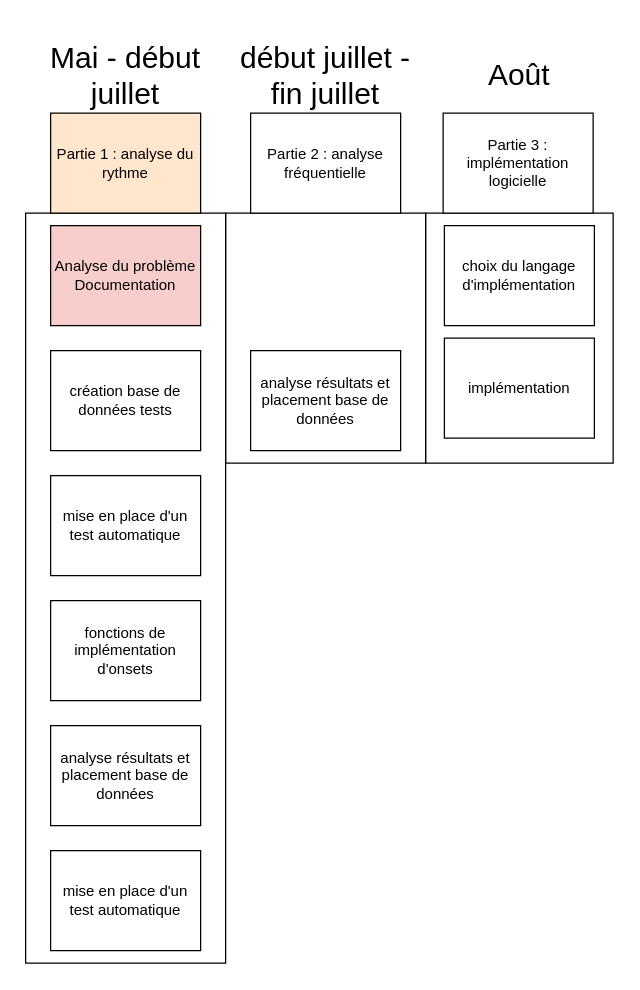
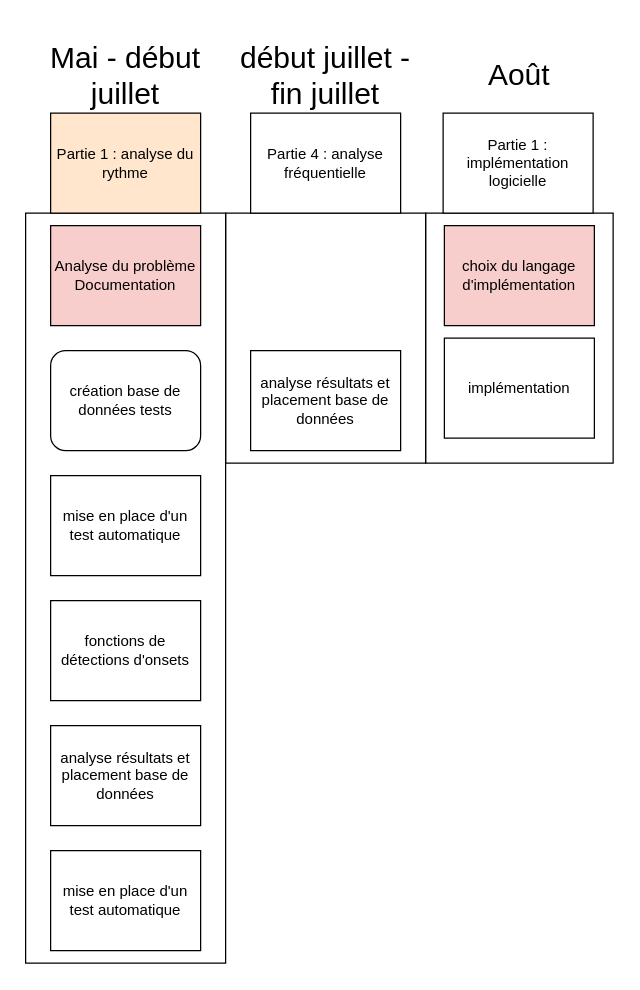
(326, 163) -> (326, 163)
(518, 163) -> (518, 163)
(519, 276) -> (519, 276)
(126, 401) -> (126, 401)
(126, 651) -> (126, 651)
